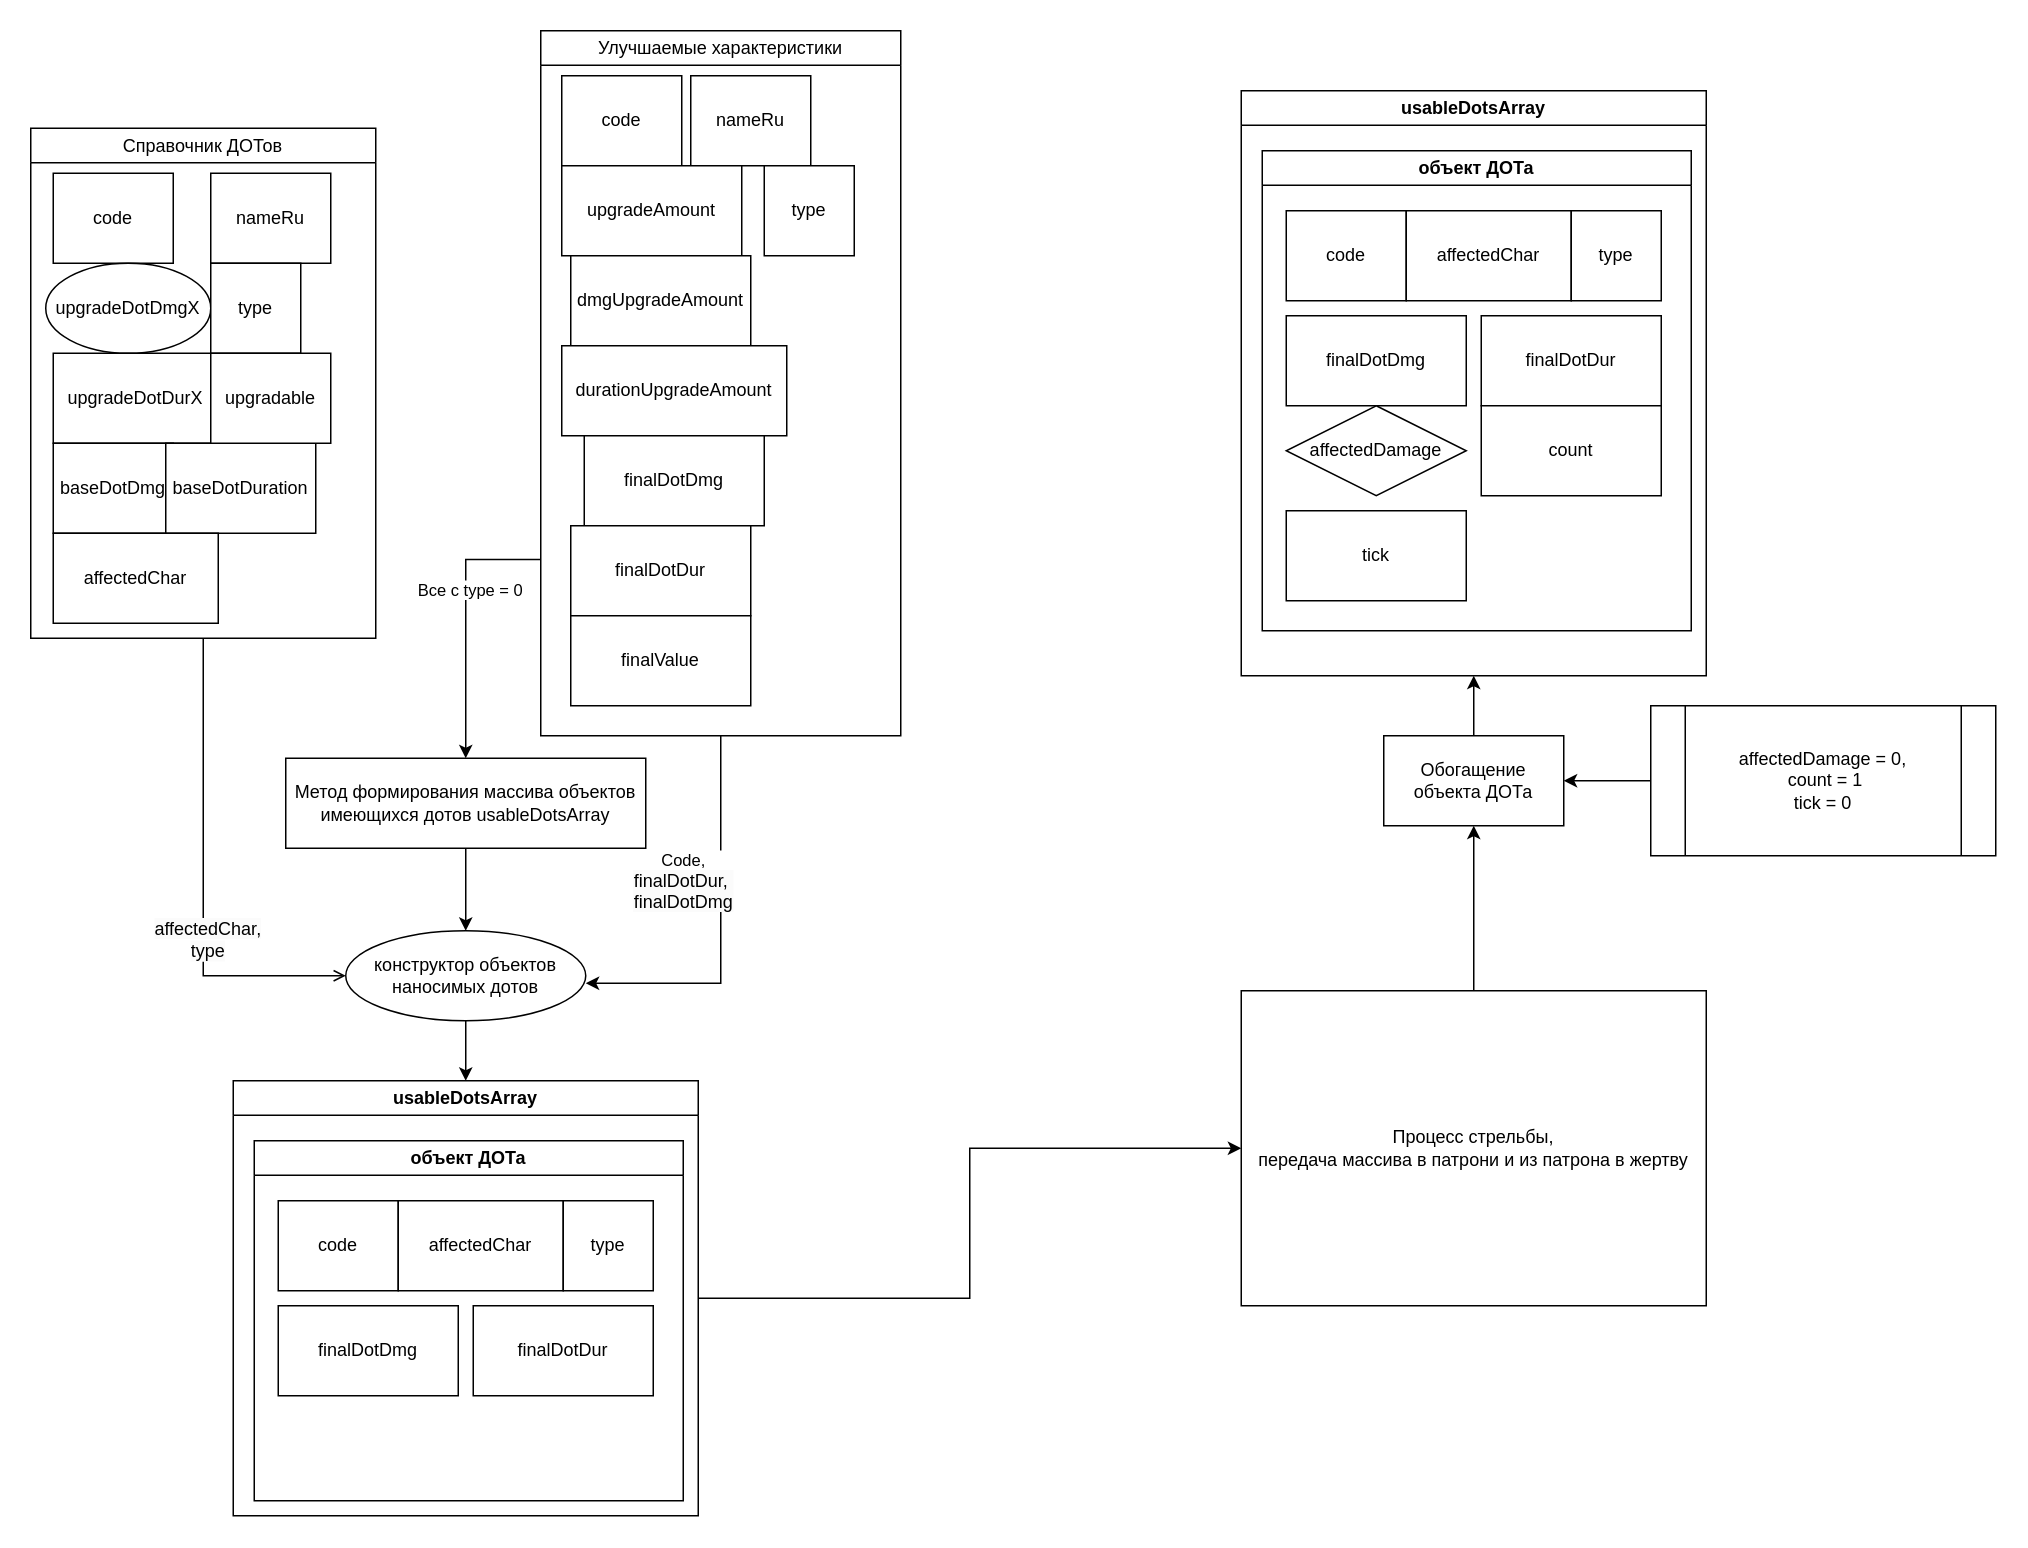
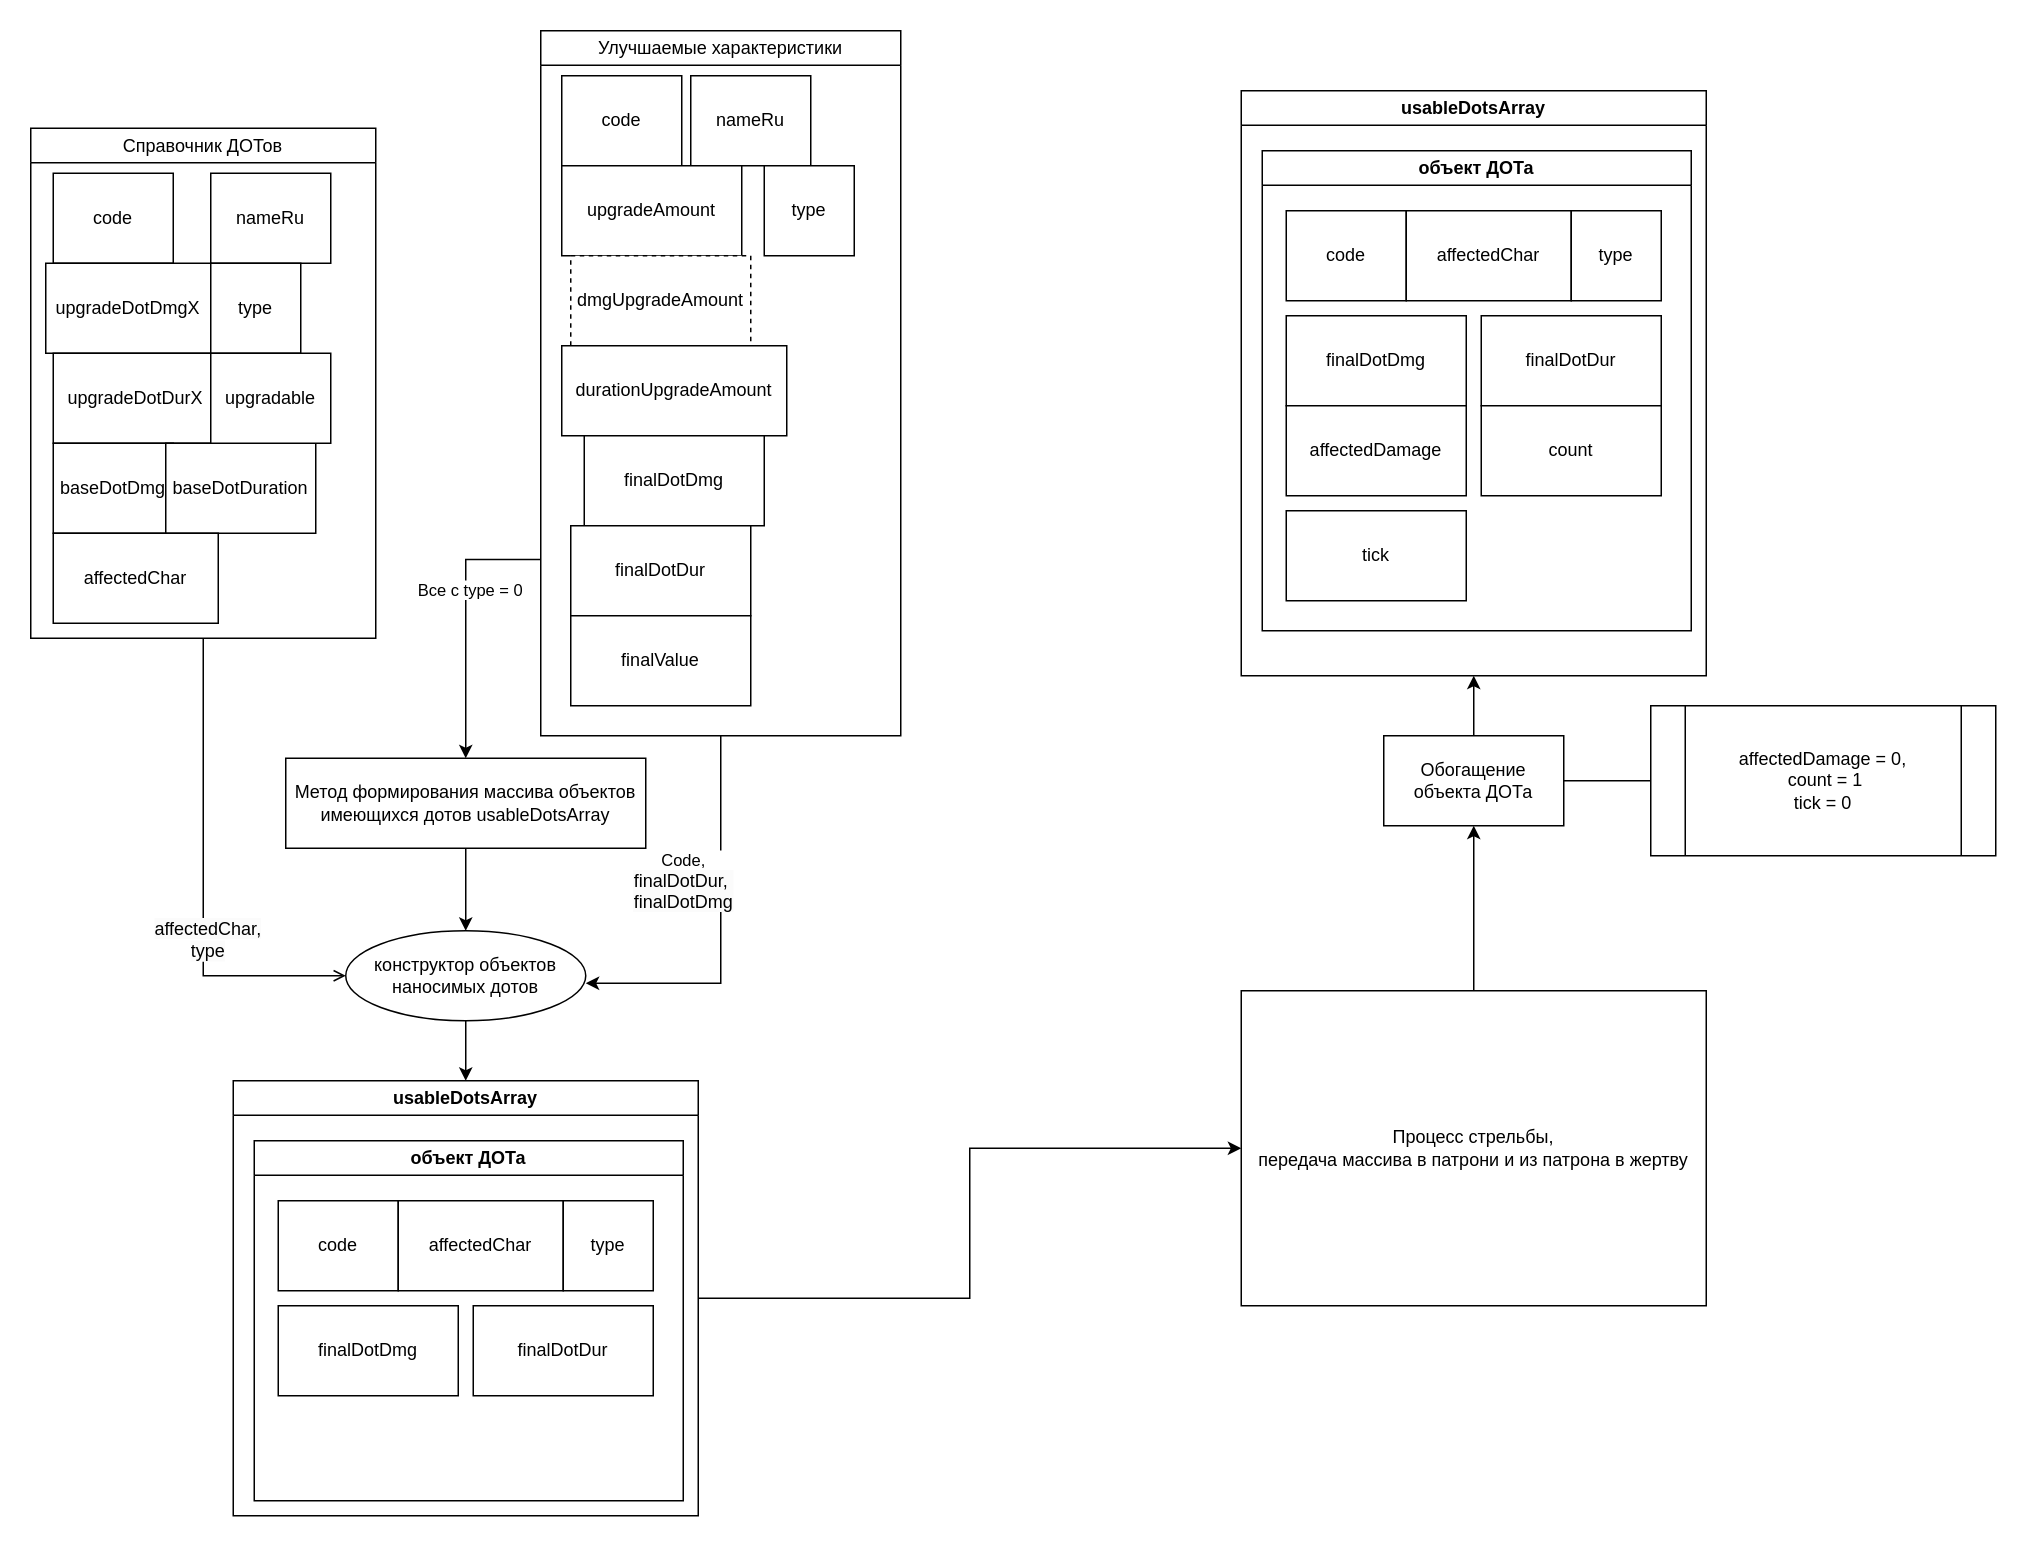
(661, 301) -> (661, 301)
(128, 308) -> (128, 308)
(1376, 451) -> (1376, 451)
(1575, 781) -> (1570, 781)
